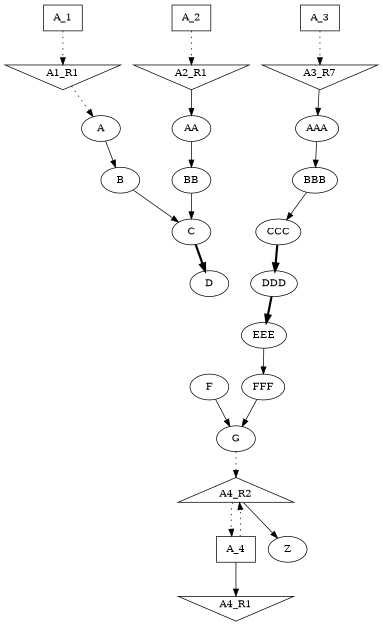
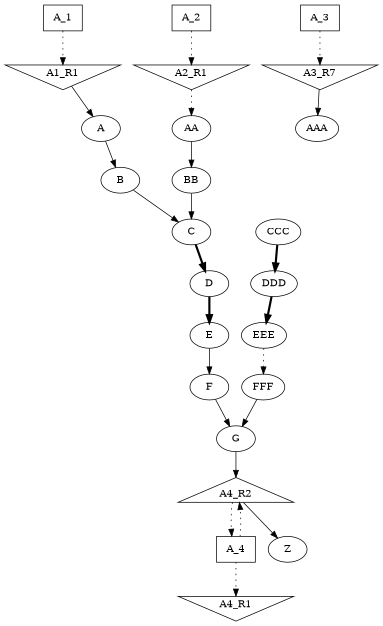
(80, 98) -> (80, 98)
(191, 99) -> (191, 99)
(315, 180) -> none
none -> (209, 335)
(264, 358) -> (264, 358)
(236, 461) -> (236, 461)
(236, 576) -> (236, 576)
